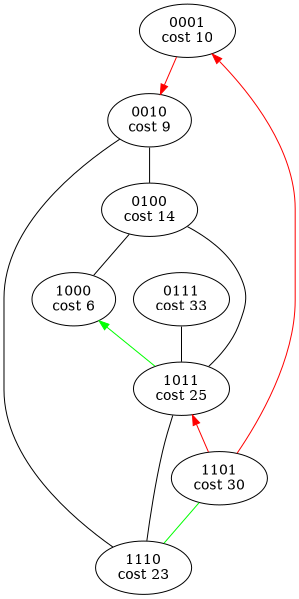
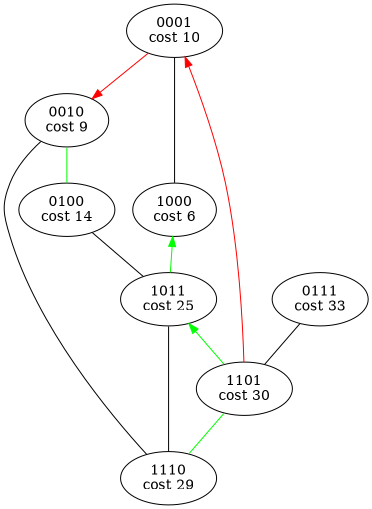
(150, 165) -> (67, 165)
(111, 255) -> (175, 120)
(181, 344) -> (282, 344)
(202, 438) -> (210, 348)
(144, 568) -> (169, 478)
